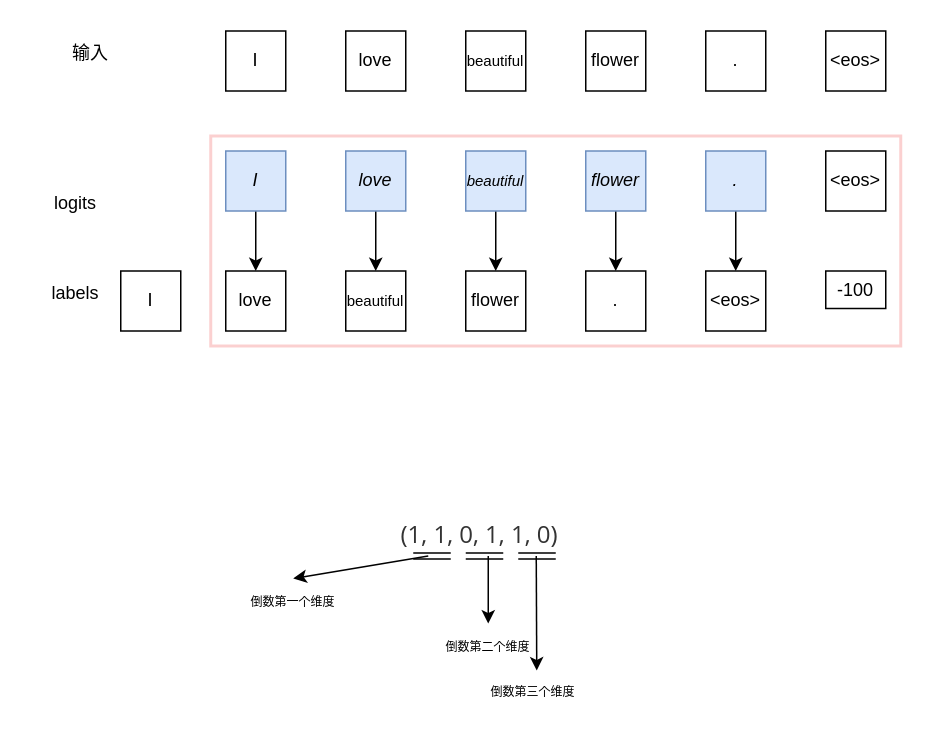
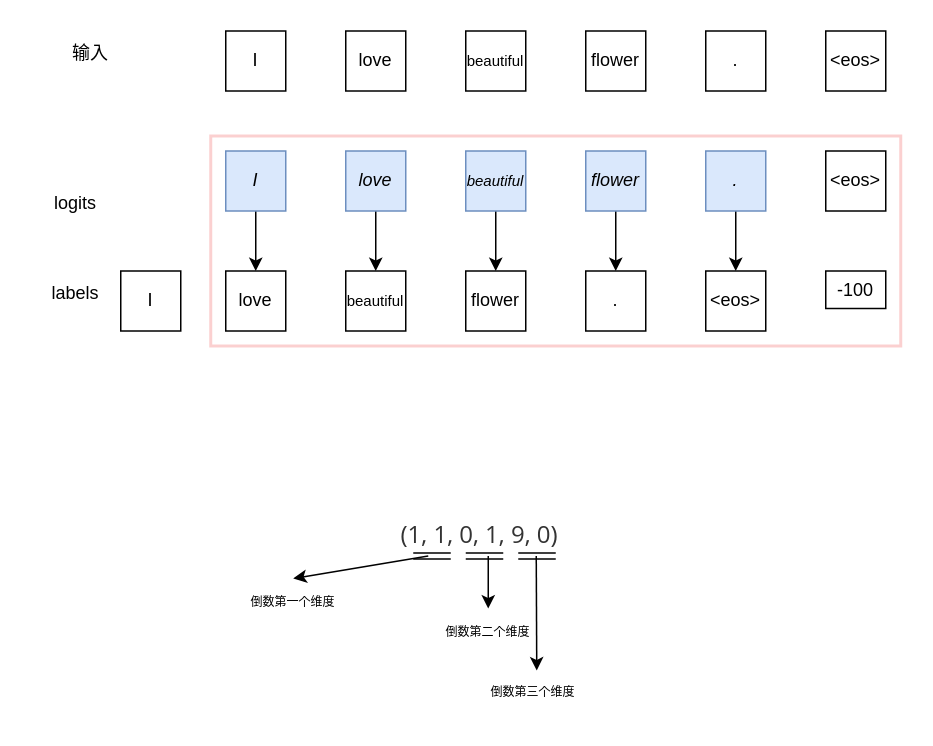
(469, 532) -> (469, 532)
(488, 646) -> (488, 631)
